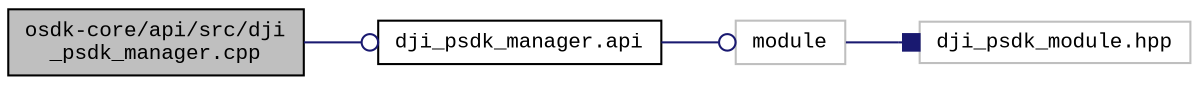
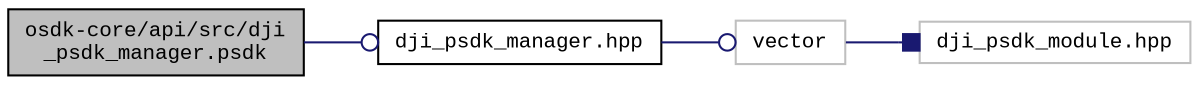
(156, 42) -> (156, 42)
(520, 42) -> (520, 42)
(791, 42) -> (791, 42)
